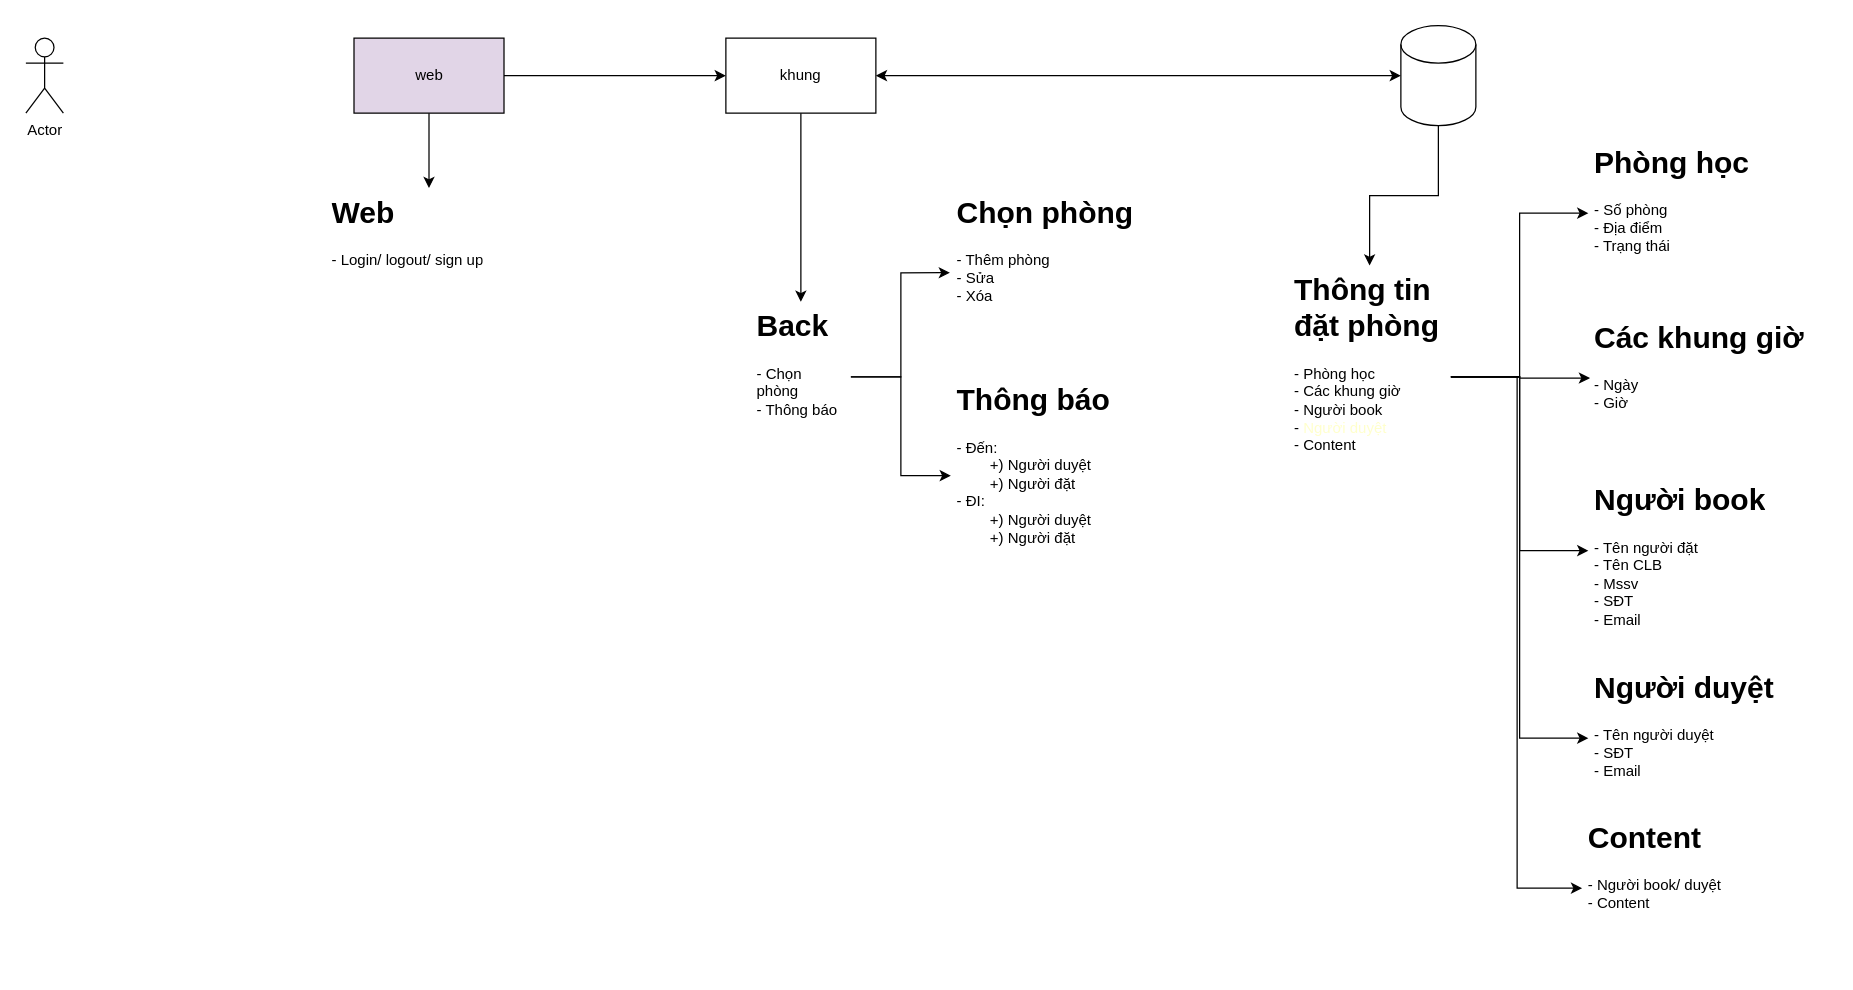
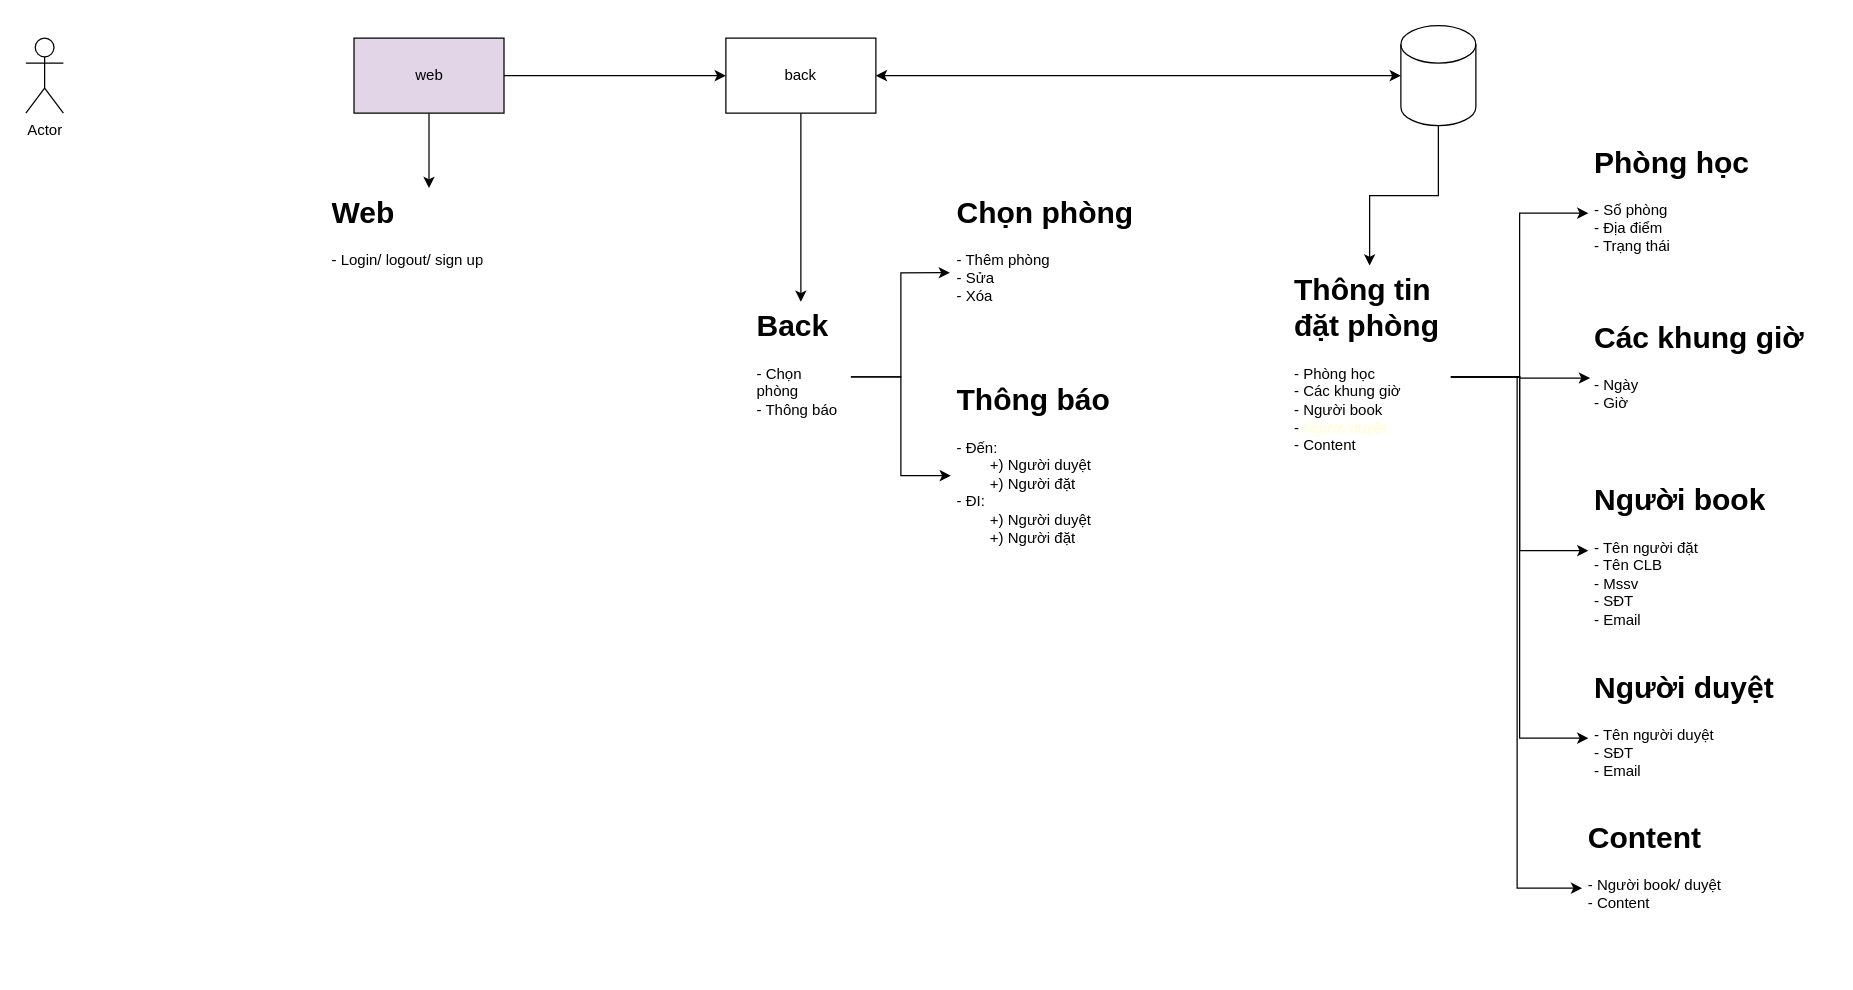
(801, 76) -> (801, 76)
